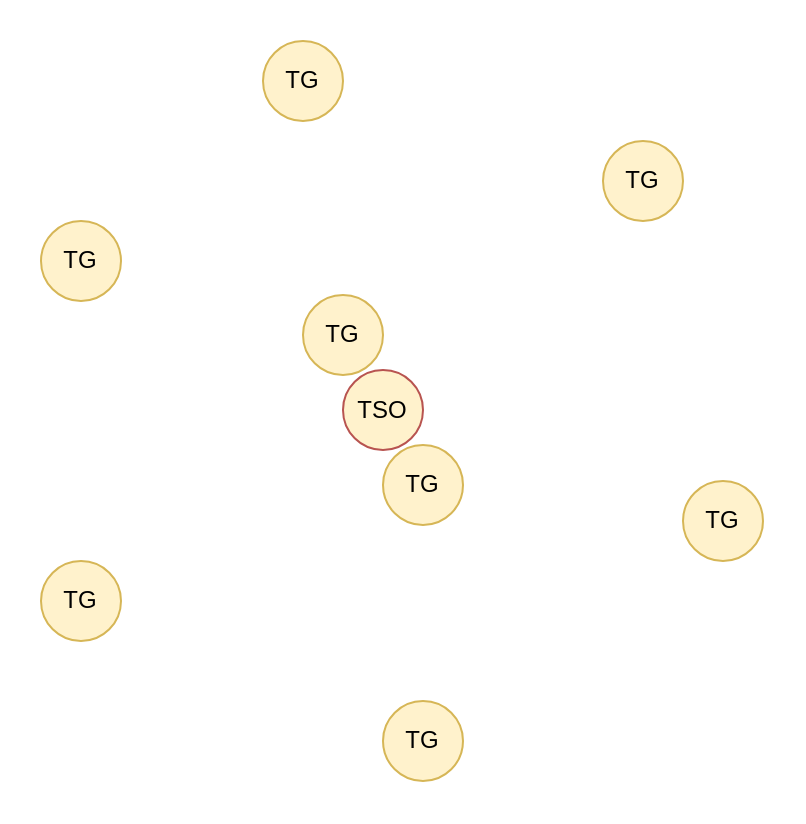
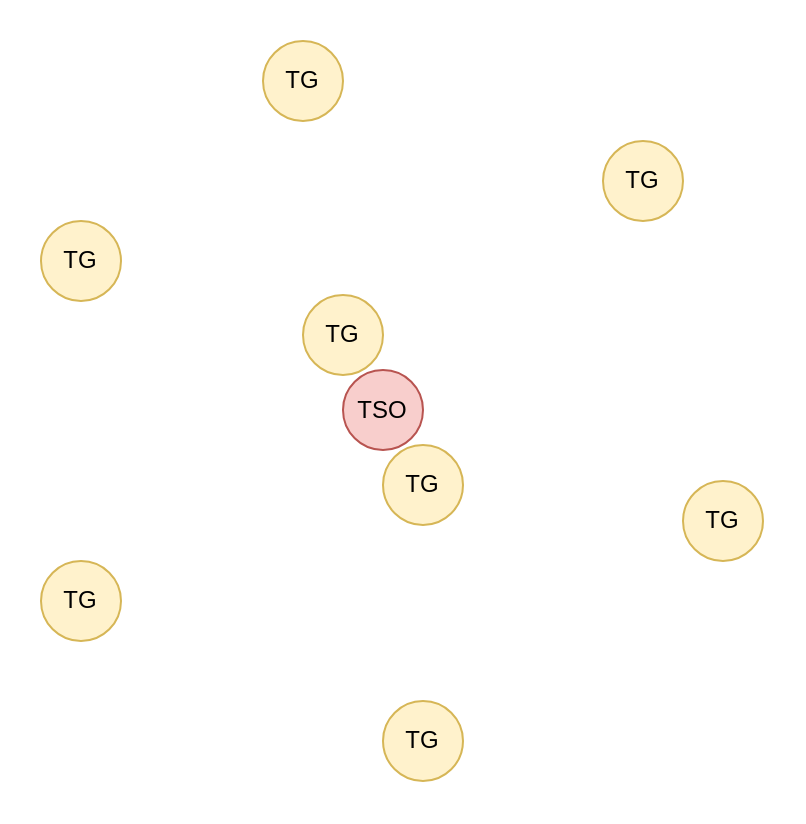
(383, 410) -> (383, 410)
